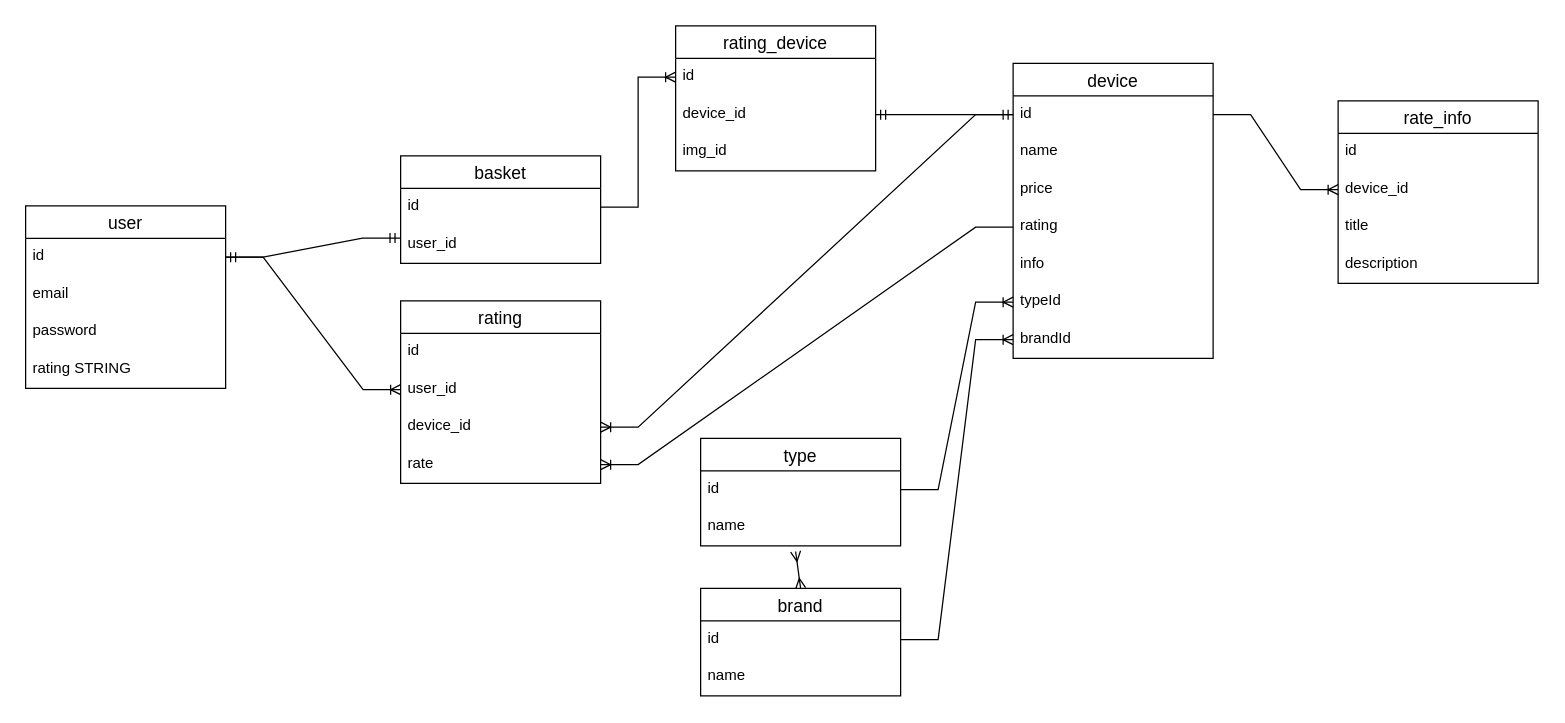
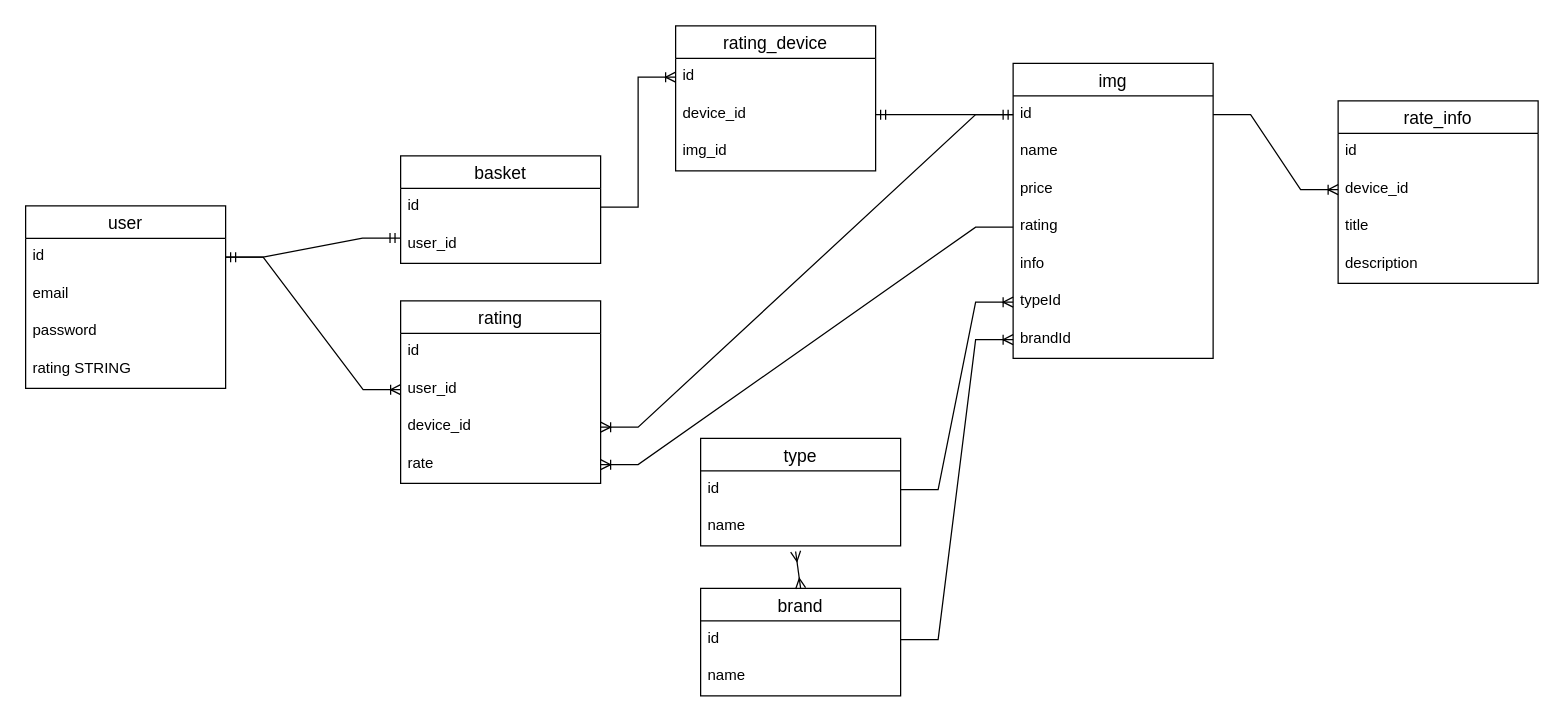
(1113, 80) -> (1113, 80)
